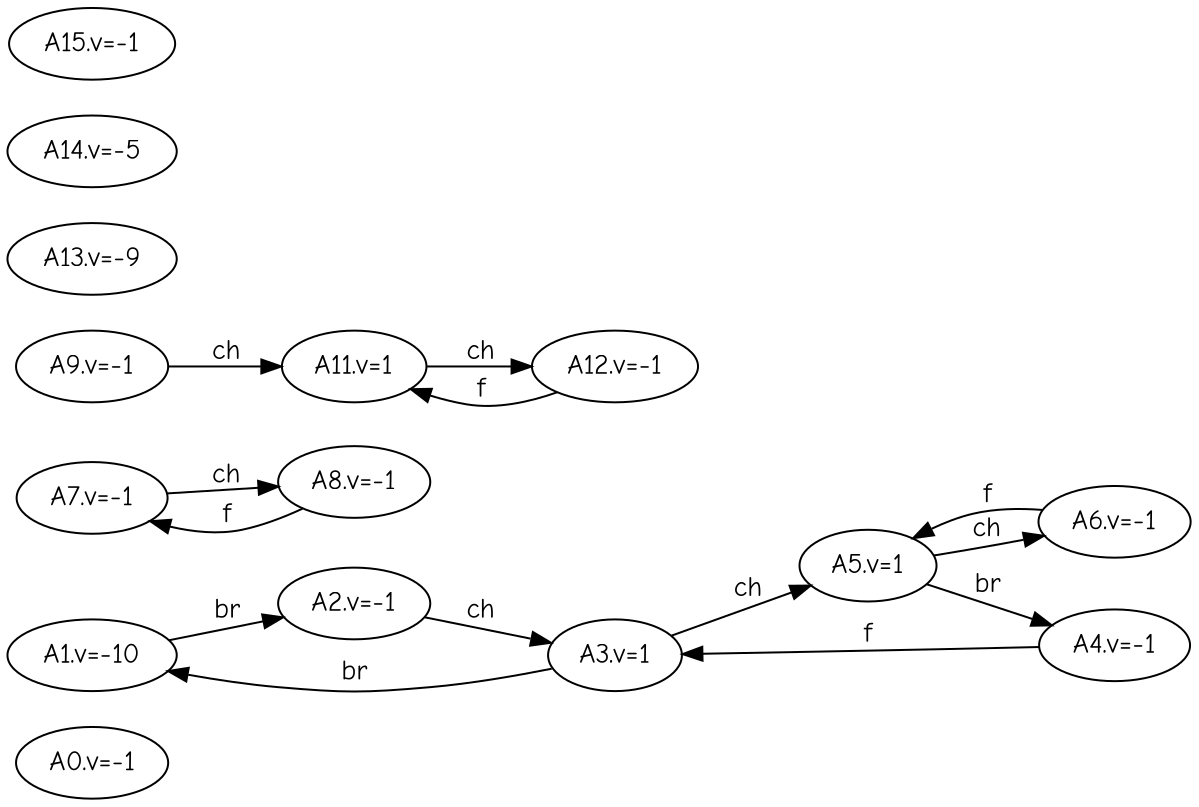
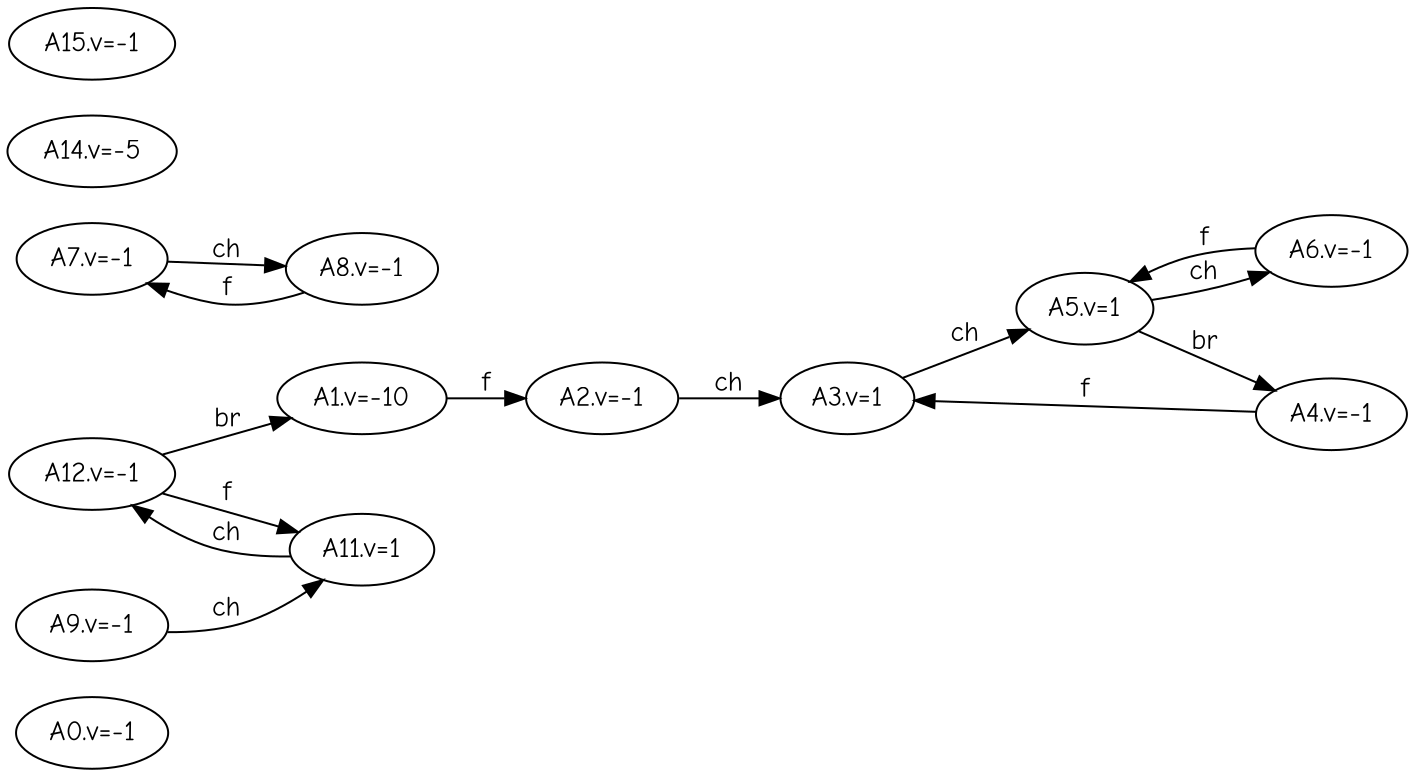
(92, 259) -> none
(227, 610) -> (486, 383)
(370, 691) -> (217, 439)
